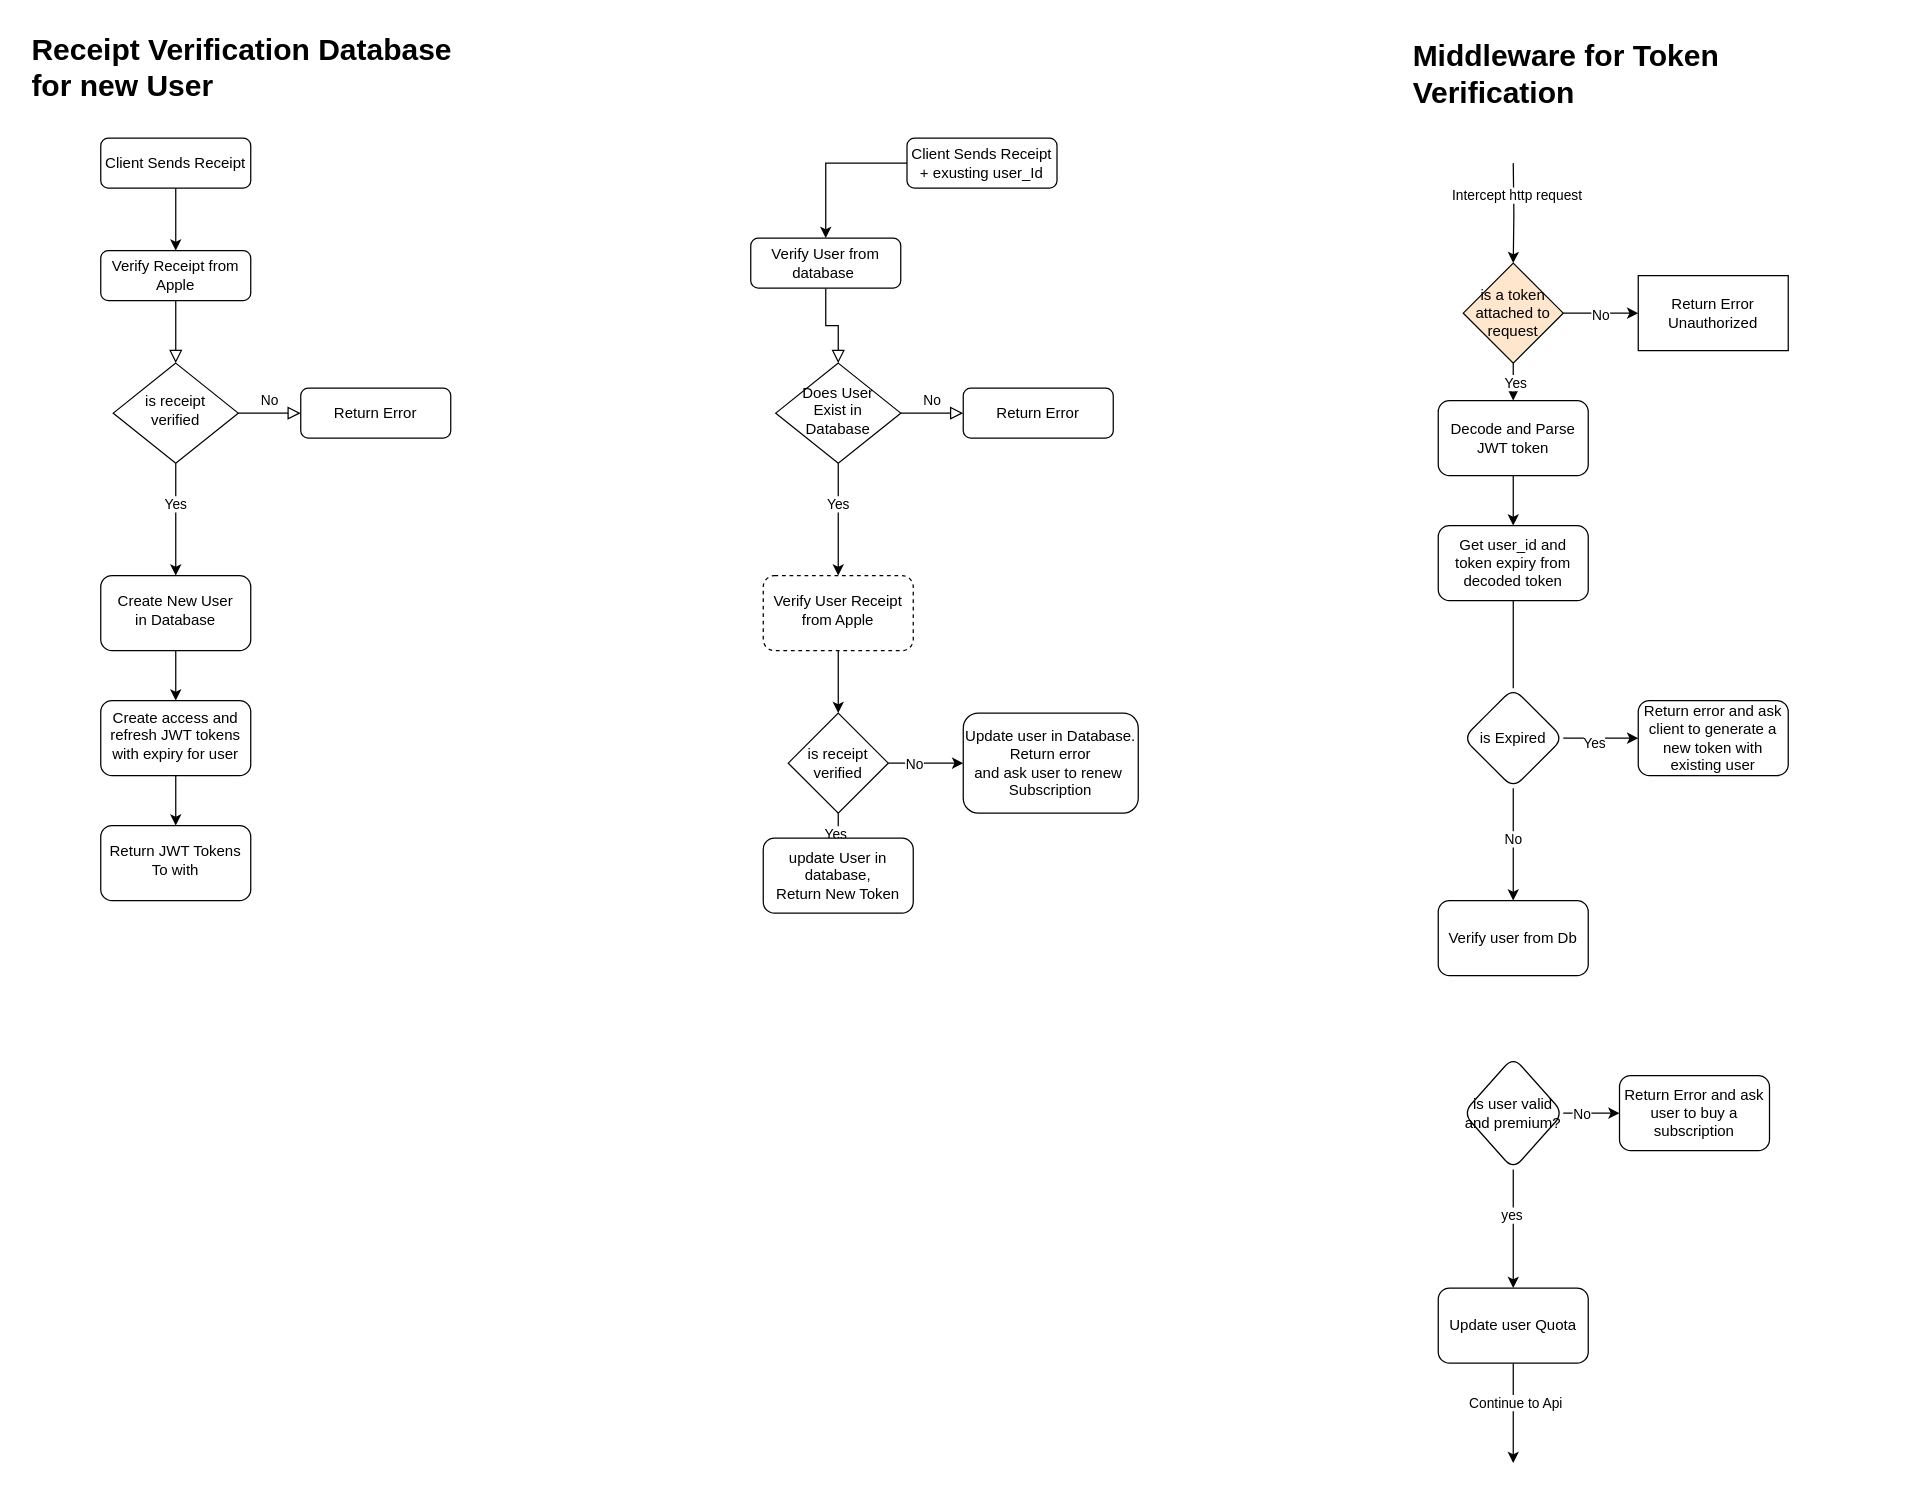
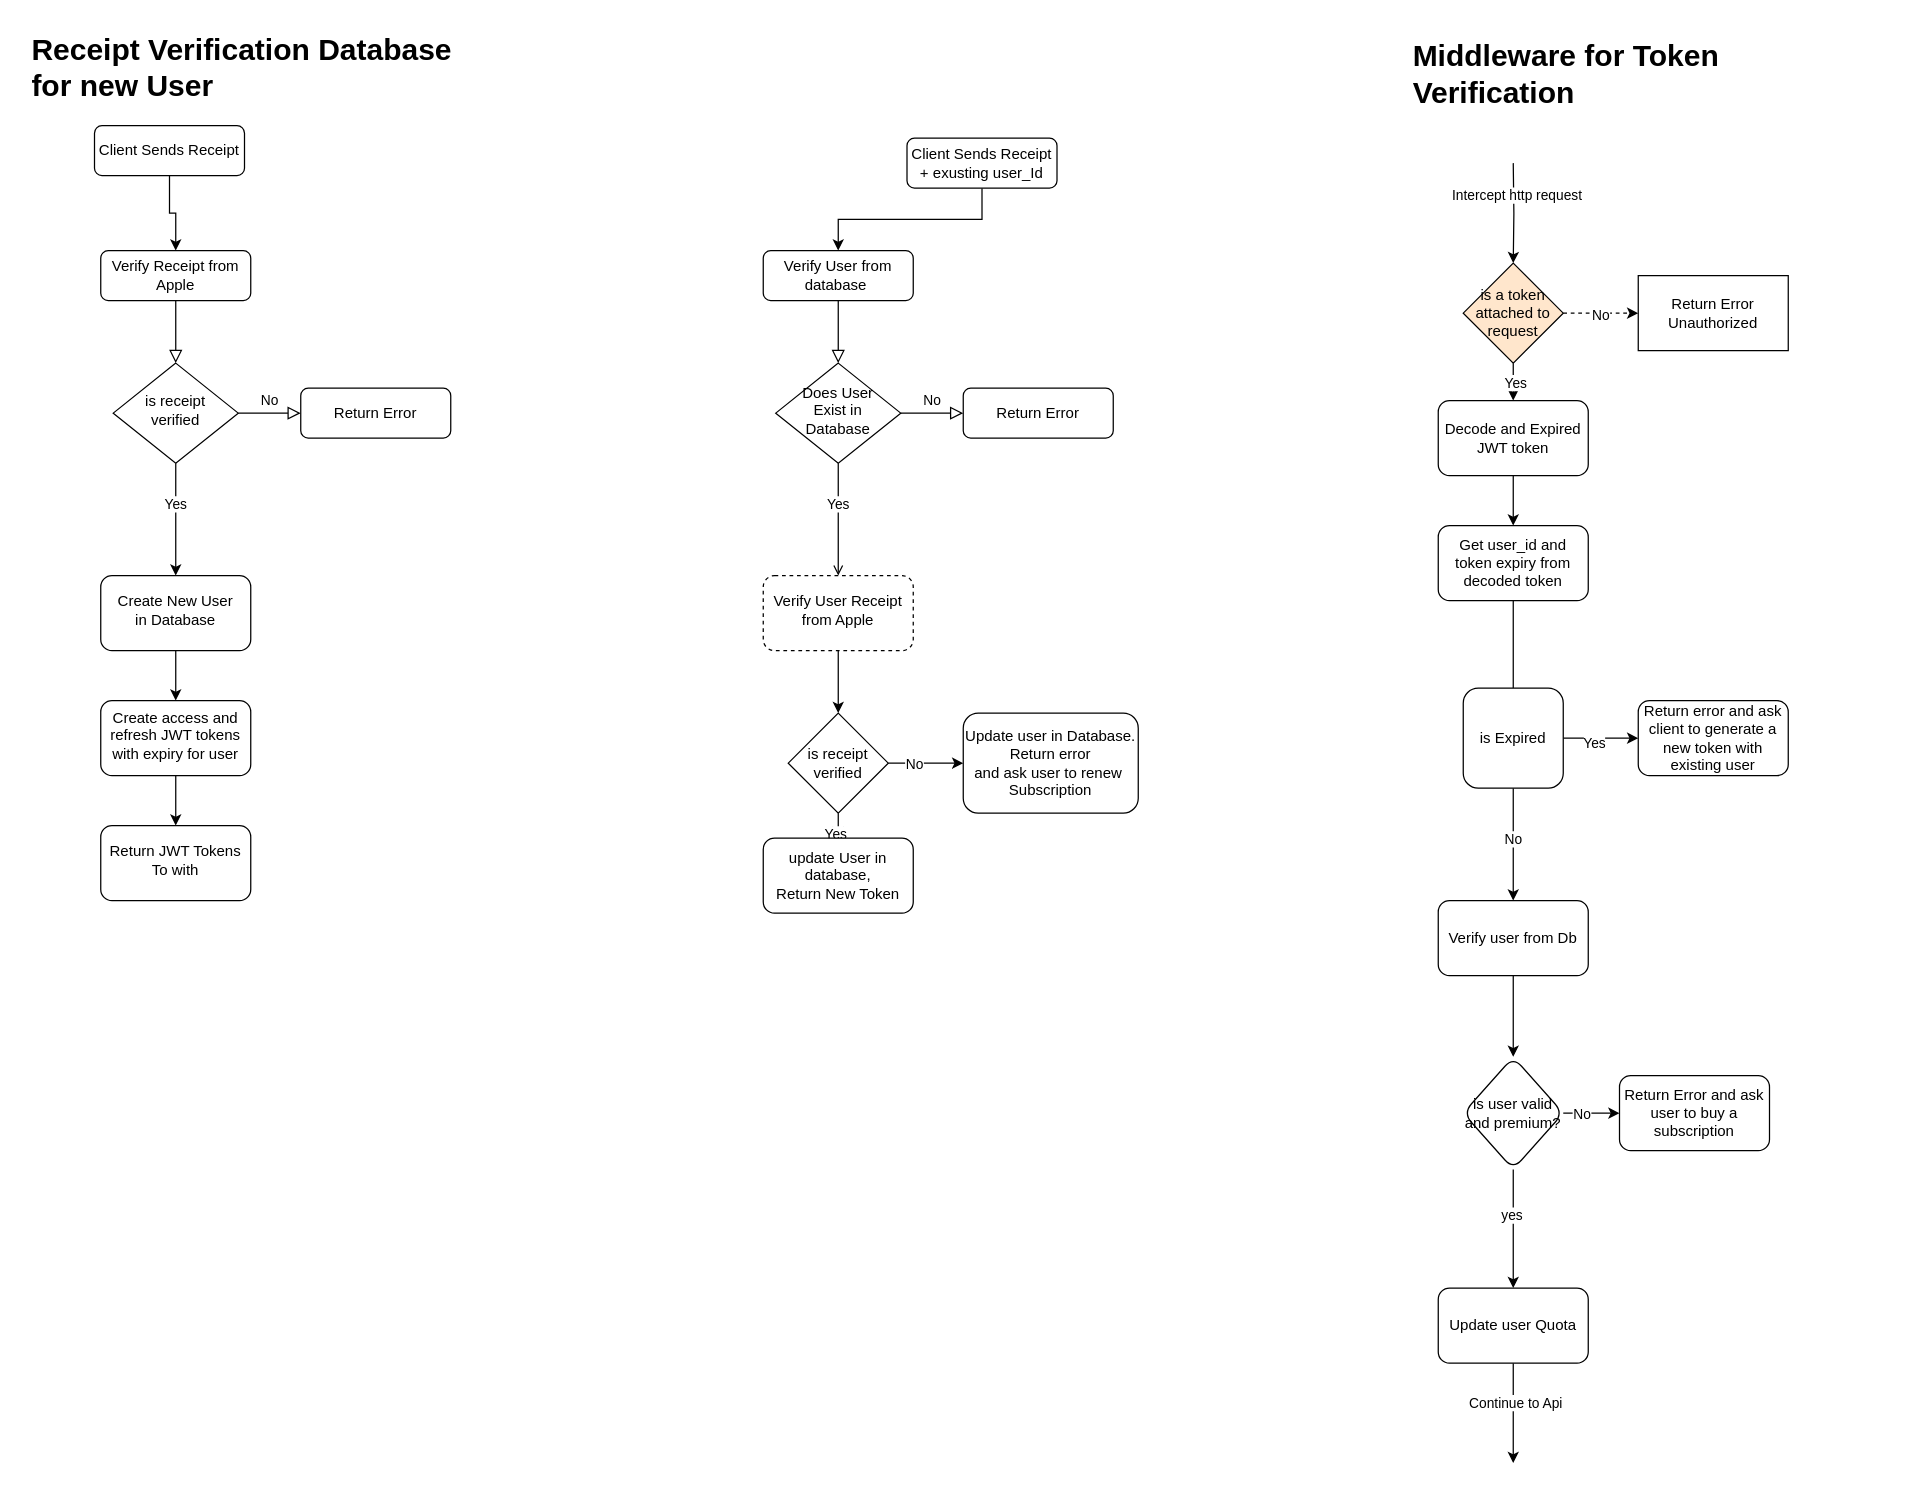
(176, 163) -> (169, 151)
(826, 263) -> (838, 276)
(1578, 313) -> (1578, 313)
(1513, 438) -> (1513, 438)
(838, 566) -> (838, 568)
(1513, 738) -> (1513, 738)
none -> (1513, 1012)
